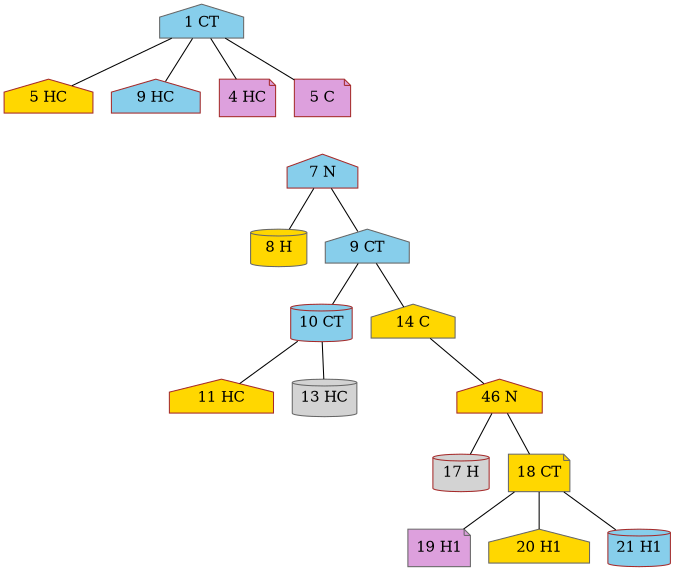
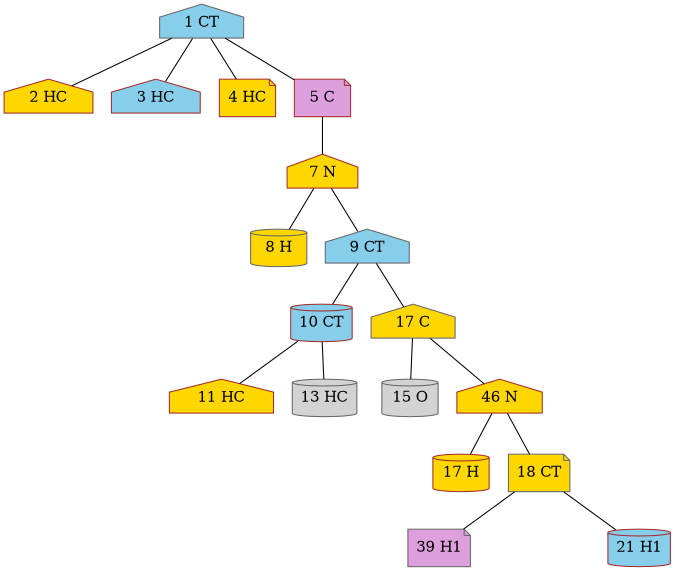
(49, 98) -> (49, 98)
(156, 98) -> (156, 98)
(247, 98) -> (247, 98)
none -> (322, 136)
(322, 173) -> (322, 173)
(413, 323) -> (413, 323)
none -> (410, 398)
(461, 473) -> (461, 473)
(439, 548) -> (439, 548)
(539, 548) -> none
